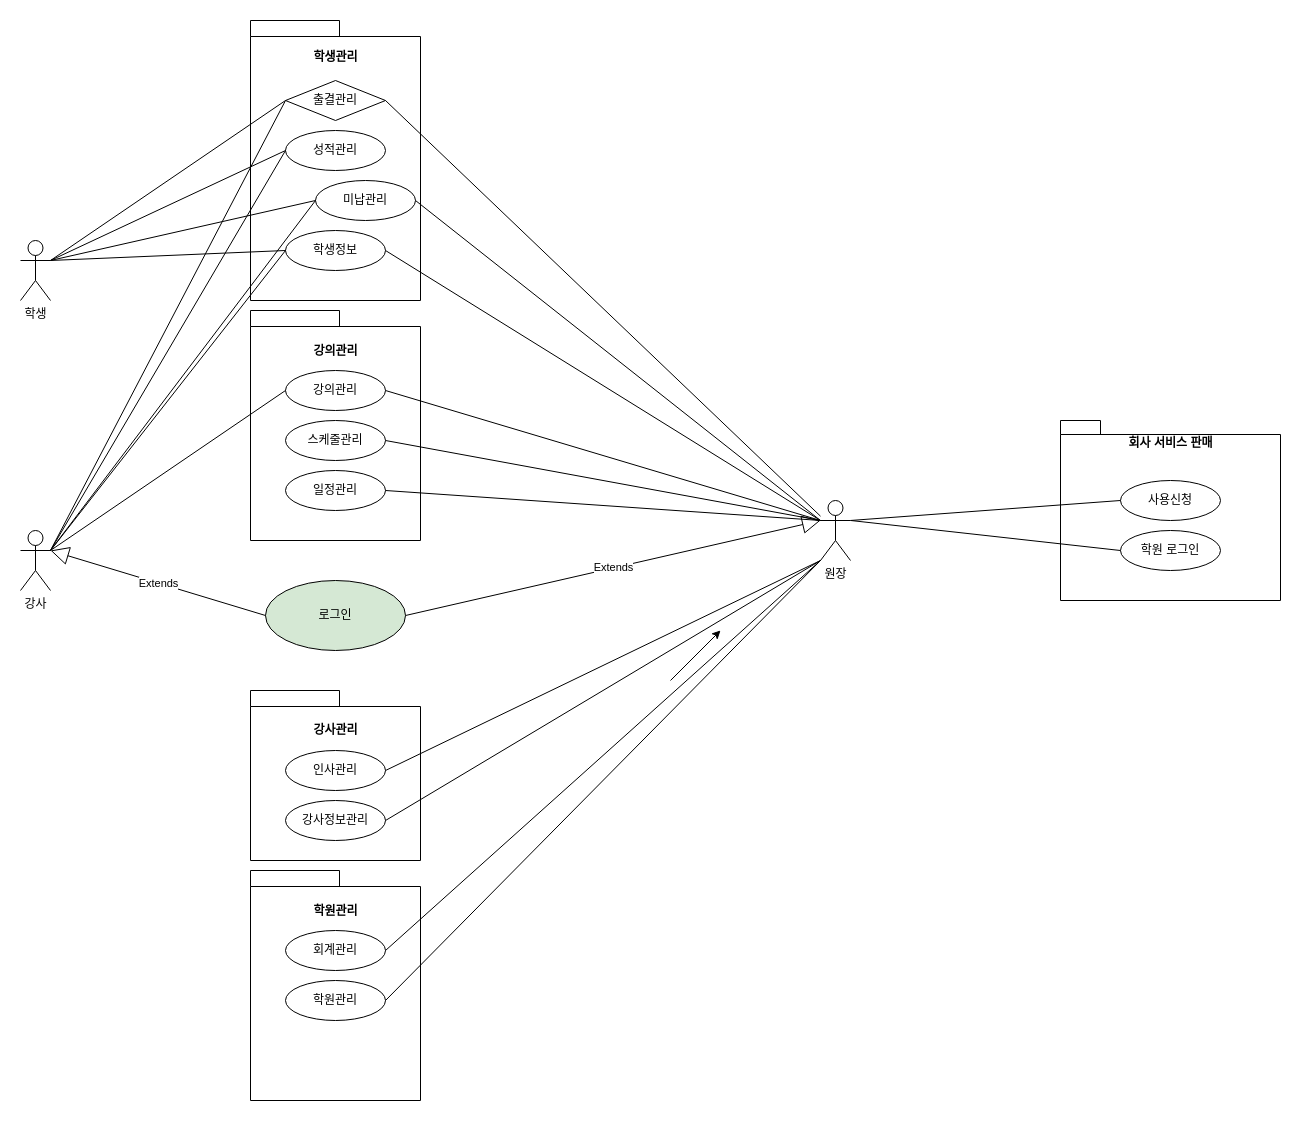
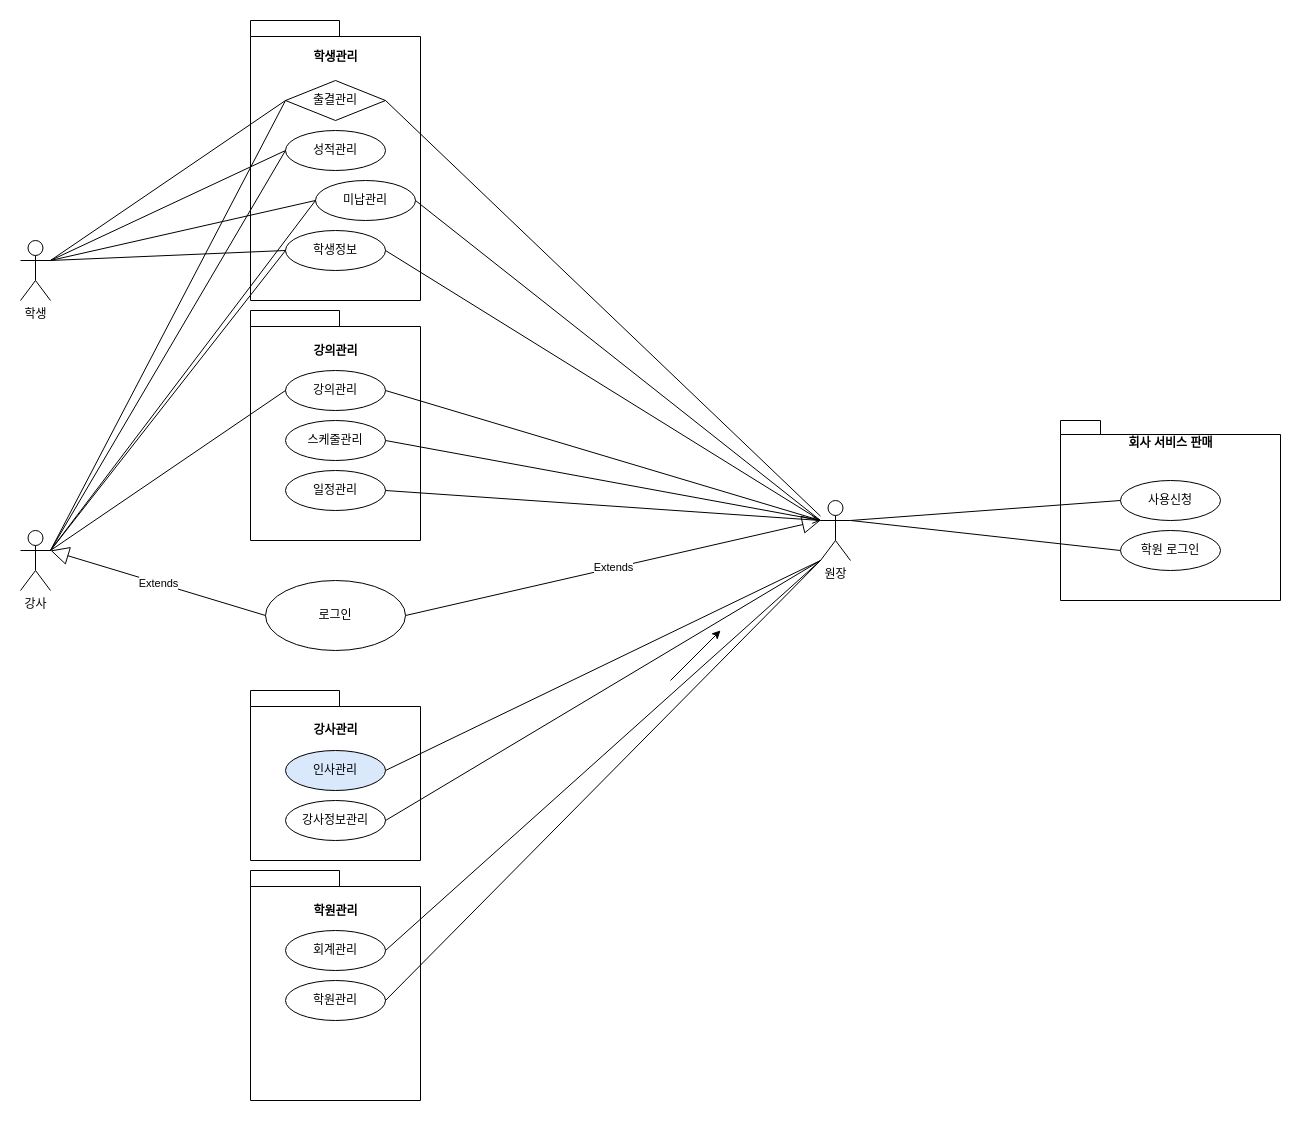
(812, 520) -> (812, 520)
(336, 616) -> (336, 616)
(336, 771) -> (336, 771)
